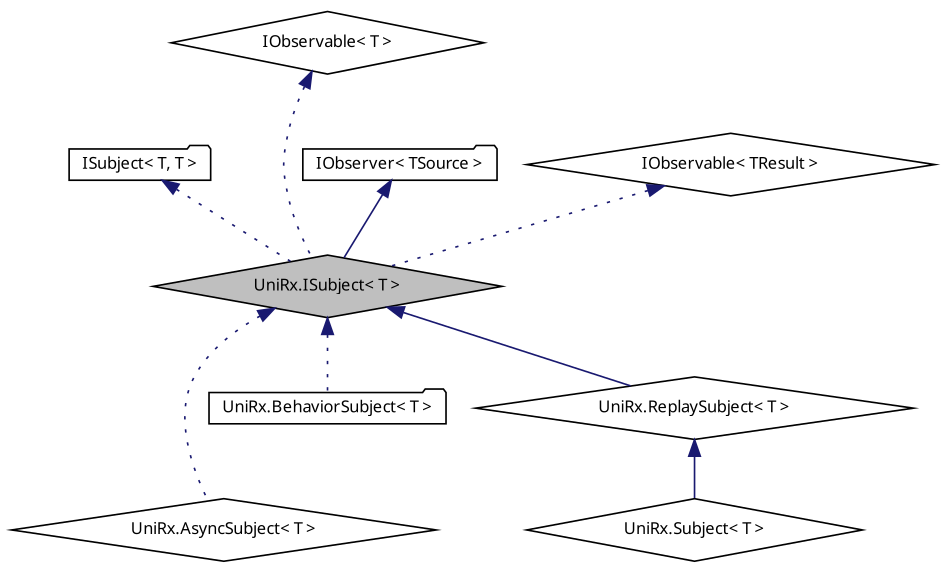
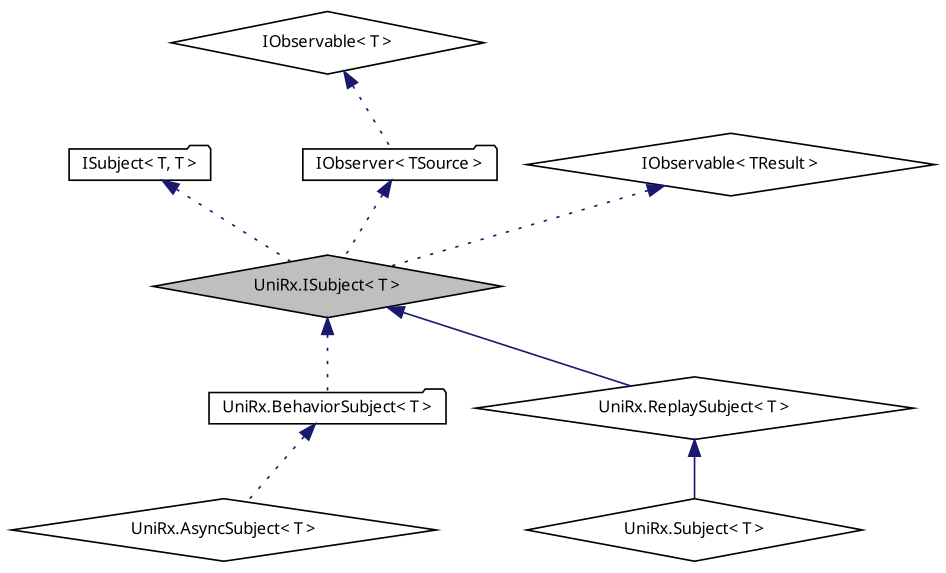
(284, 173) -> (372, 117)
(363, 226) -> (363, 226)
(188, 395) -> (276, 469)
